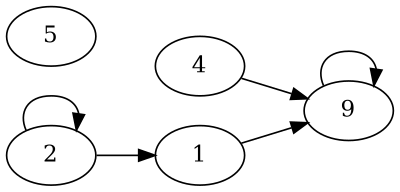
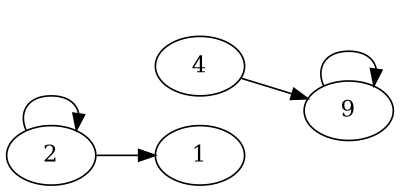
(51, 36) -> none
(267, 135) -> none
